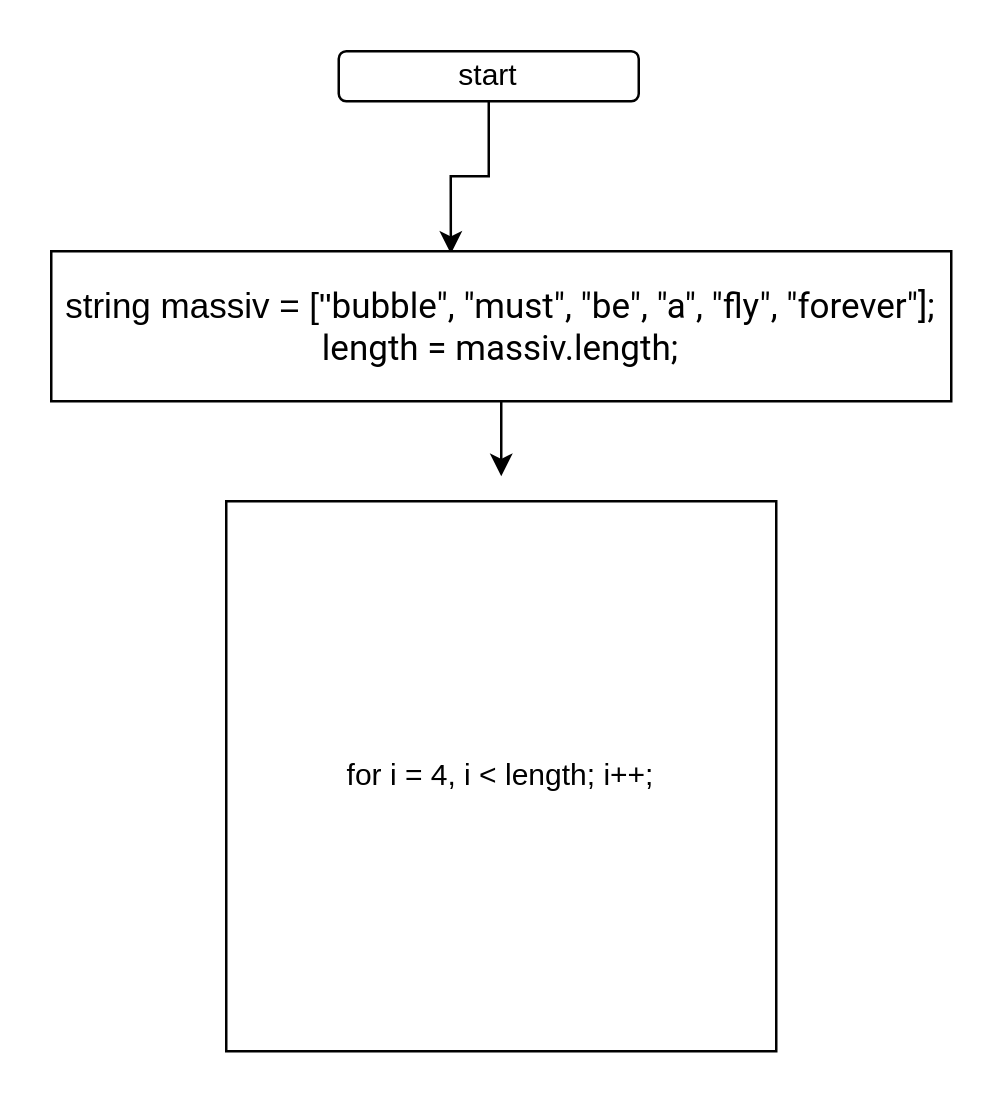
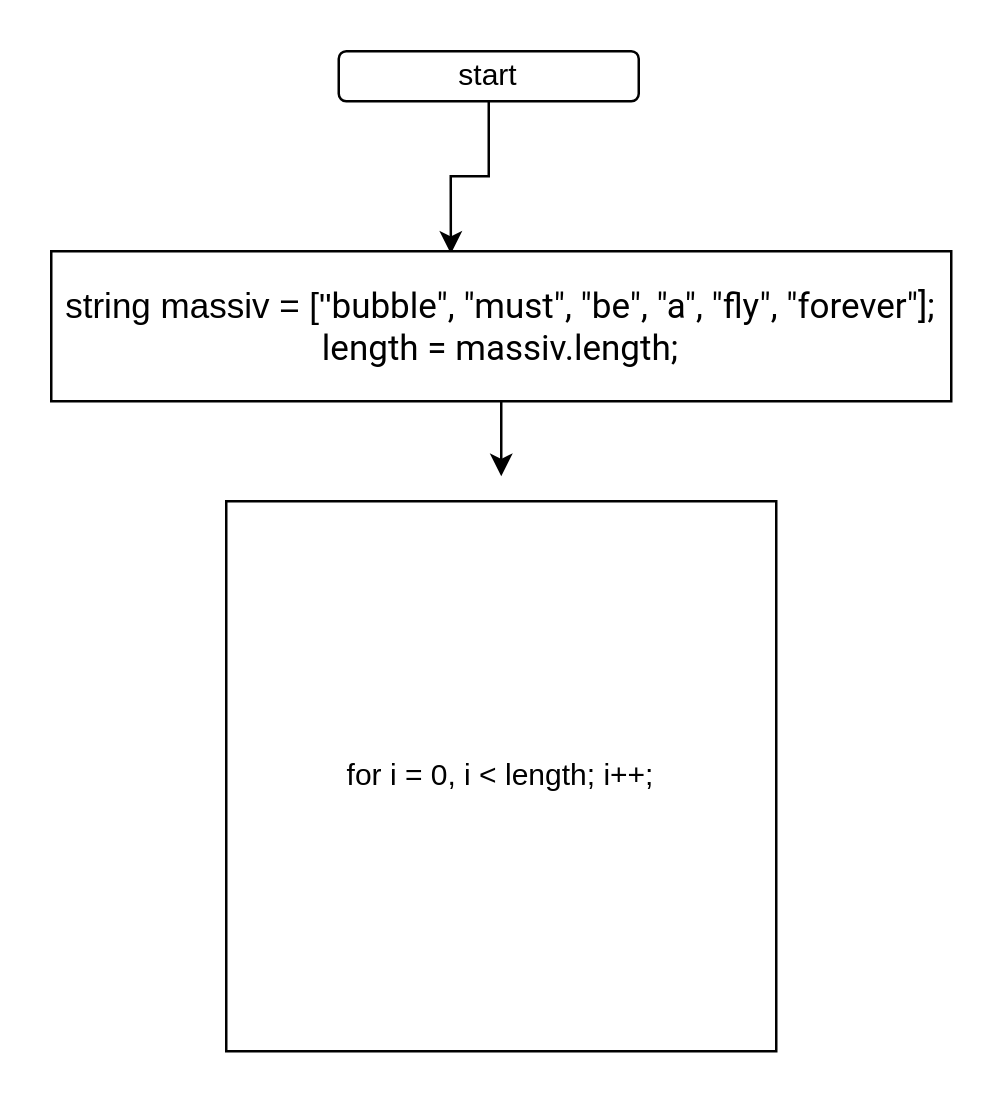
(501, 776) -> (501, 776)
